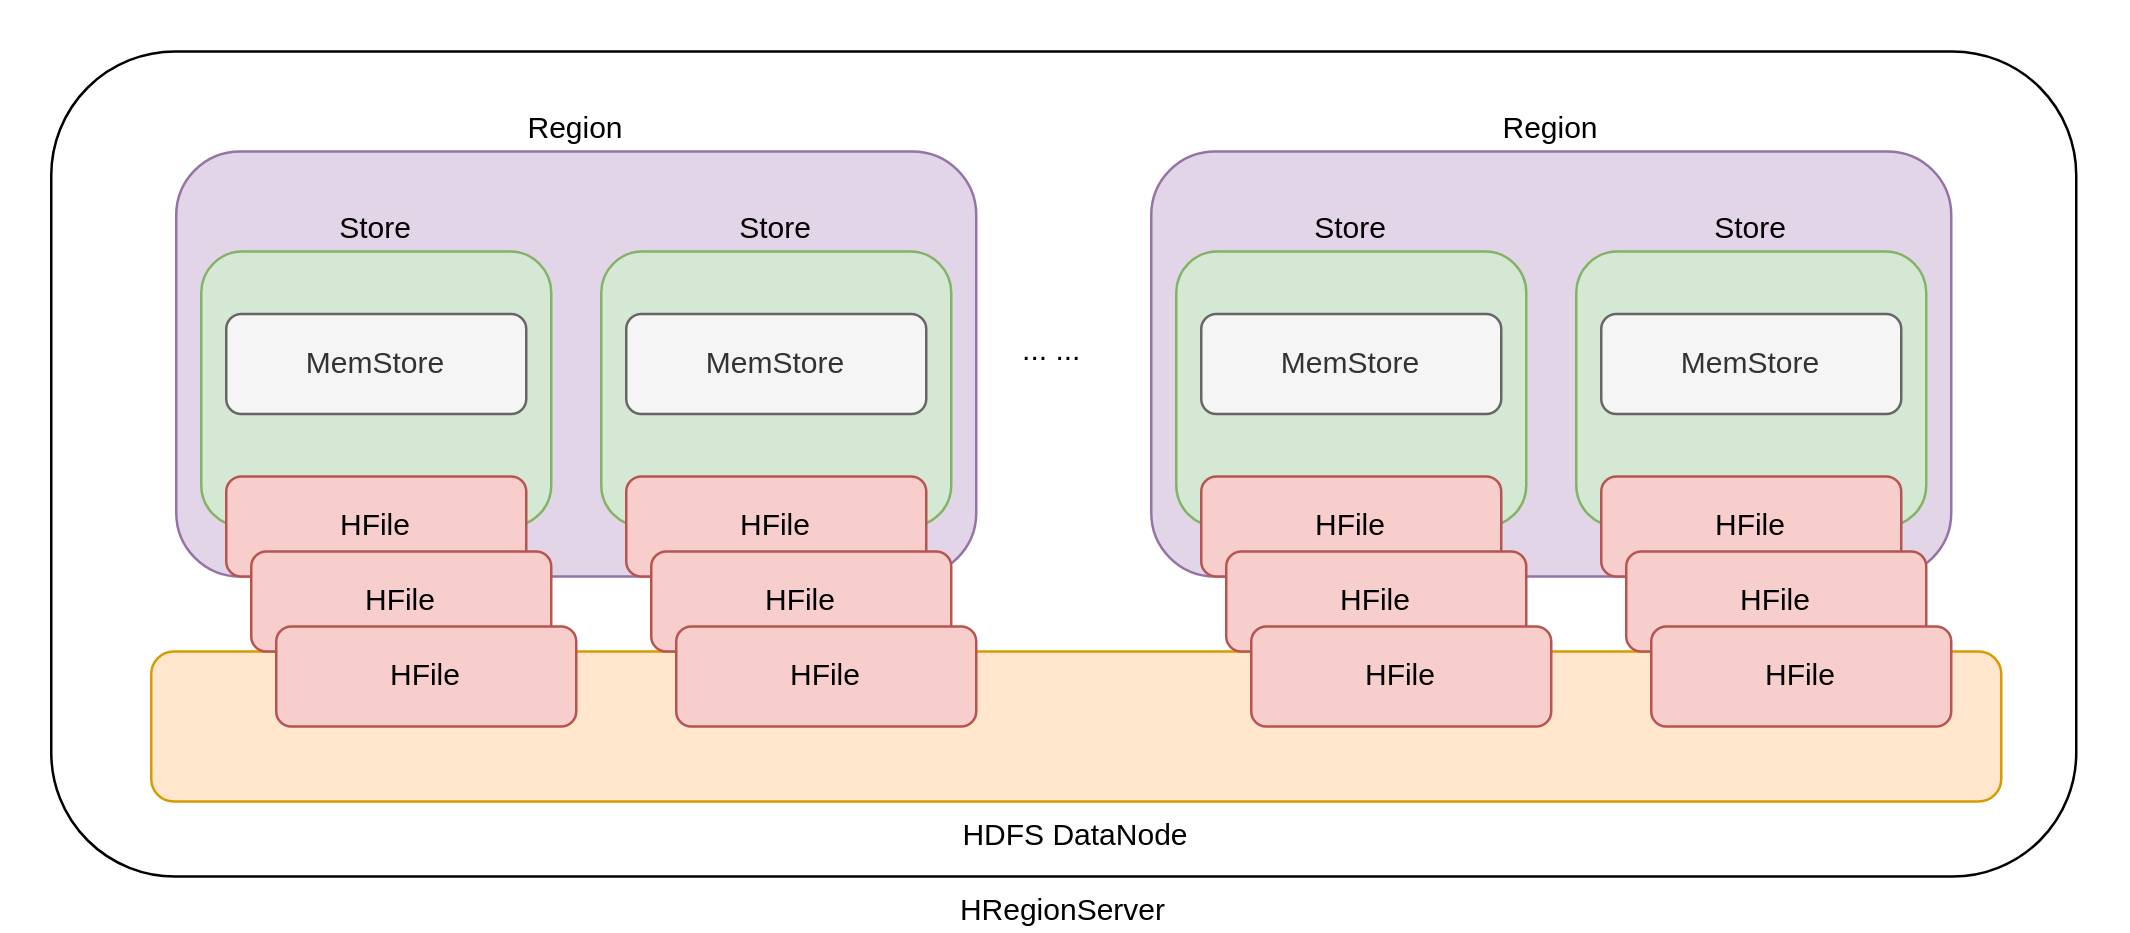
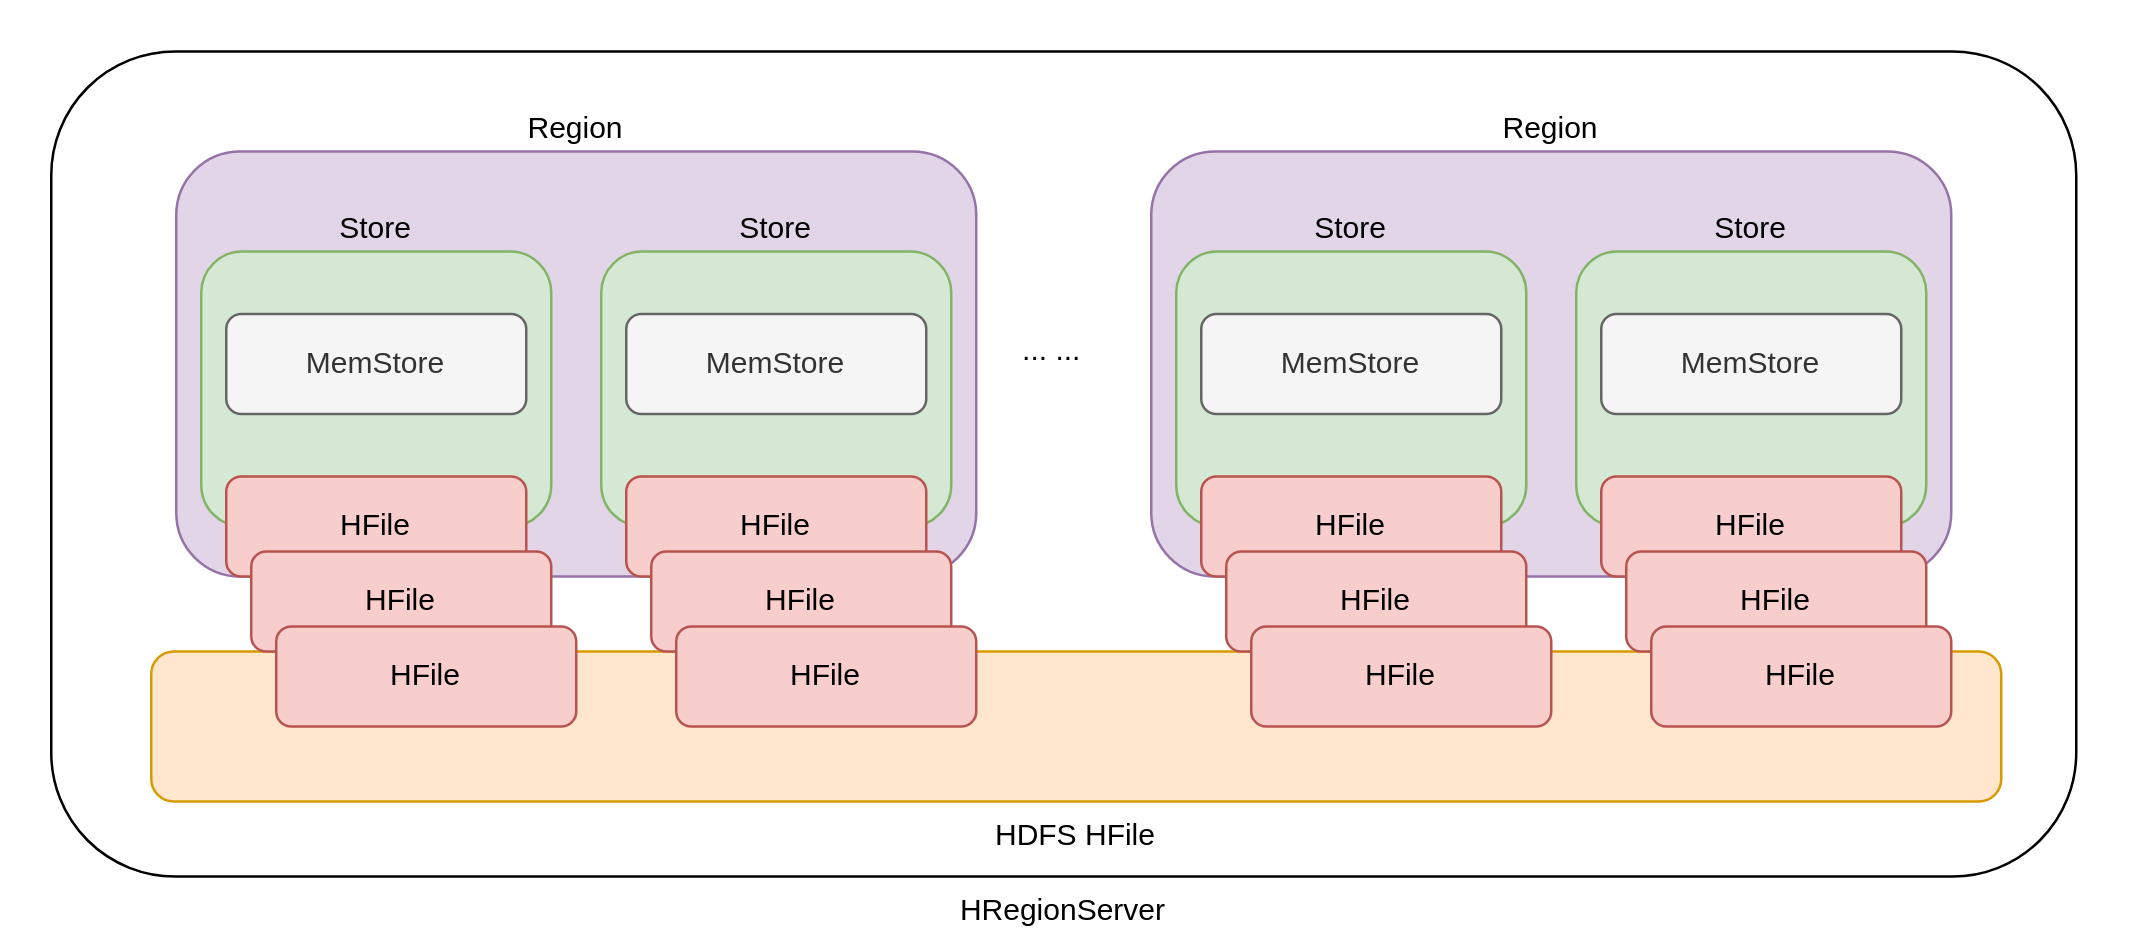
(1076, 837) -> (1076, 837)
